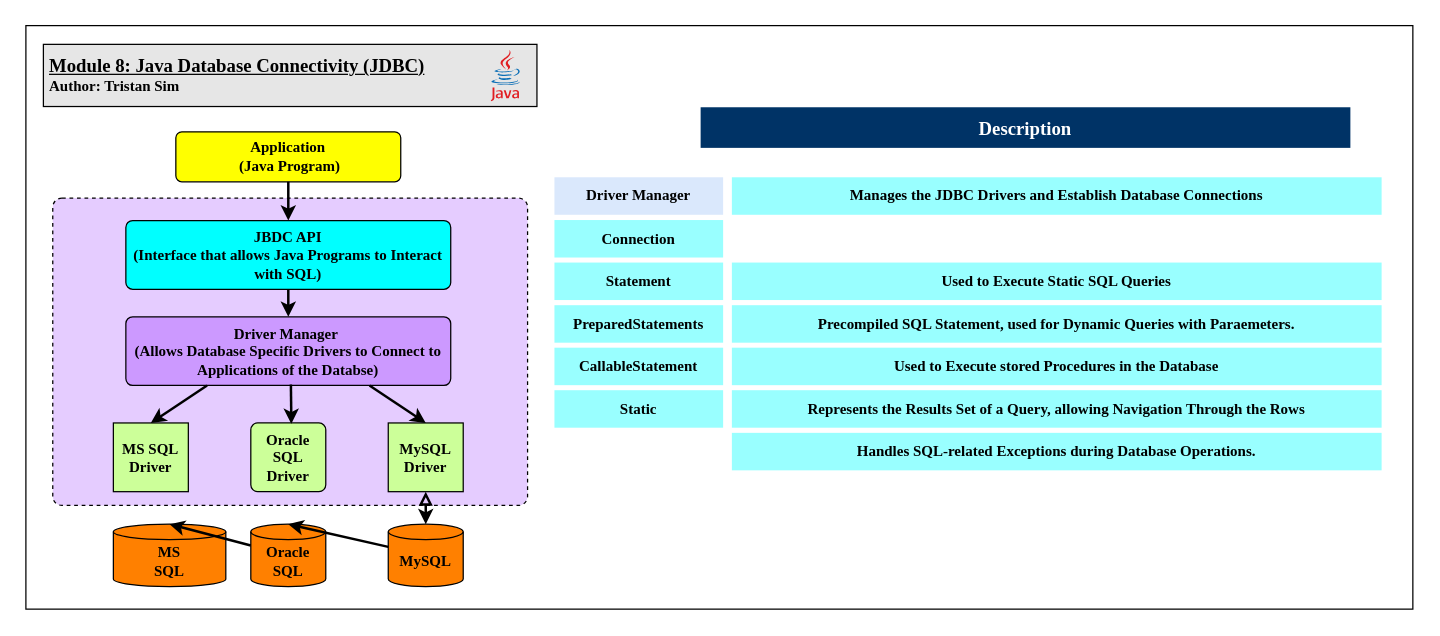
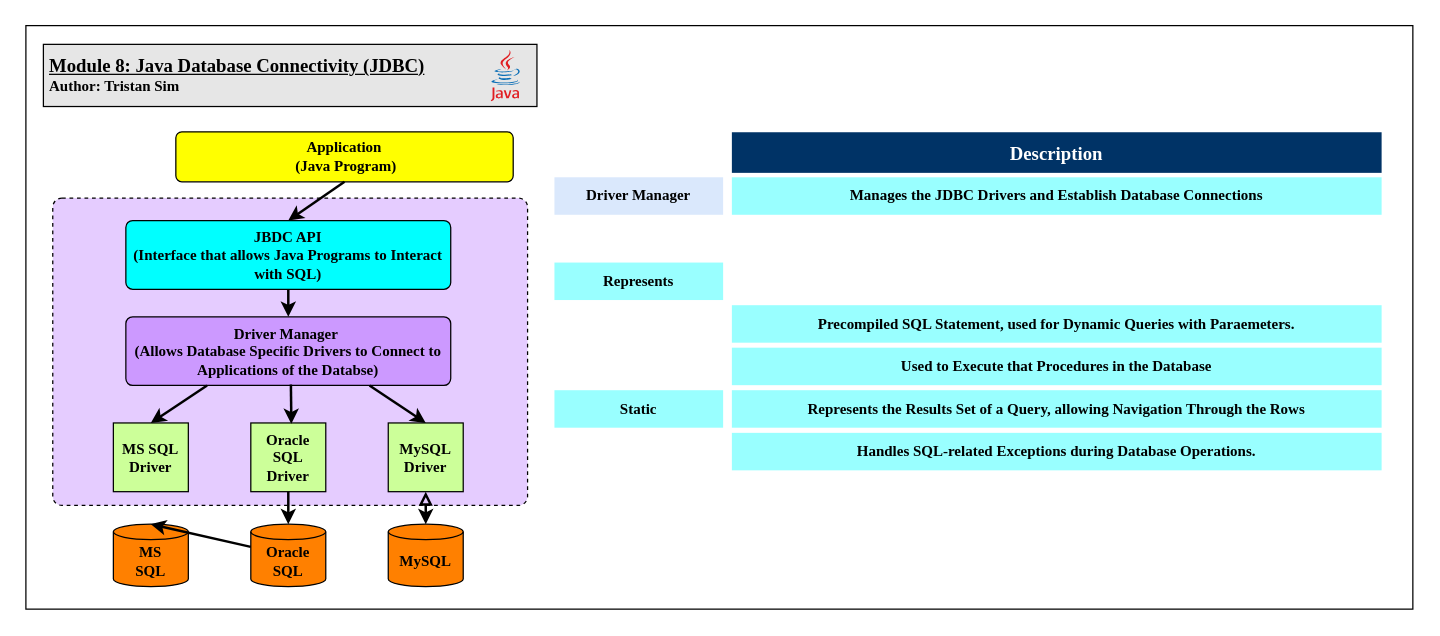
(1026, 128) -> (1057, 153)
(288, 157) -> (344, 157)
(639, 239) -> none
(1057, 281) -> none
(639, 282) -> (639, 282)
(639, 324) -> none
(639, 367) -> none
(1057, 367) -> (1057, 367)
(288, 458) -> (288, 458)
(358, 540) -> (288, 503)
(169, 556) -> (151, 556)
